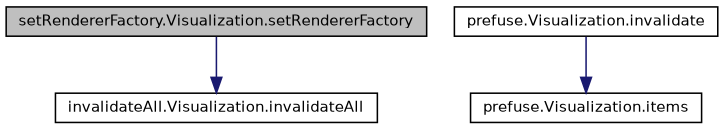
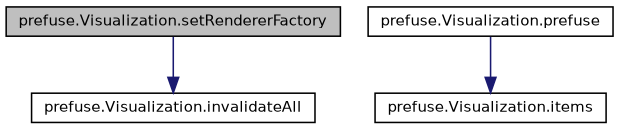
(216, 22) -> (173, 22)
(586, 22) -> (491, 22)
(216, 108) -> (173, 108)
